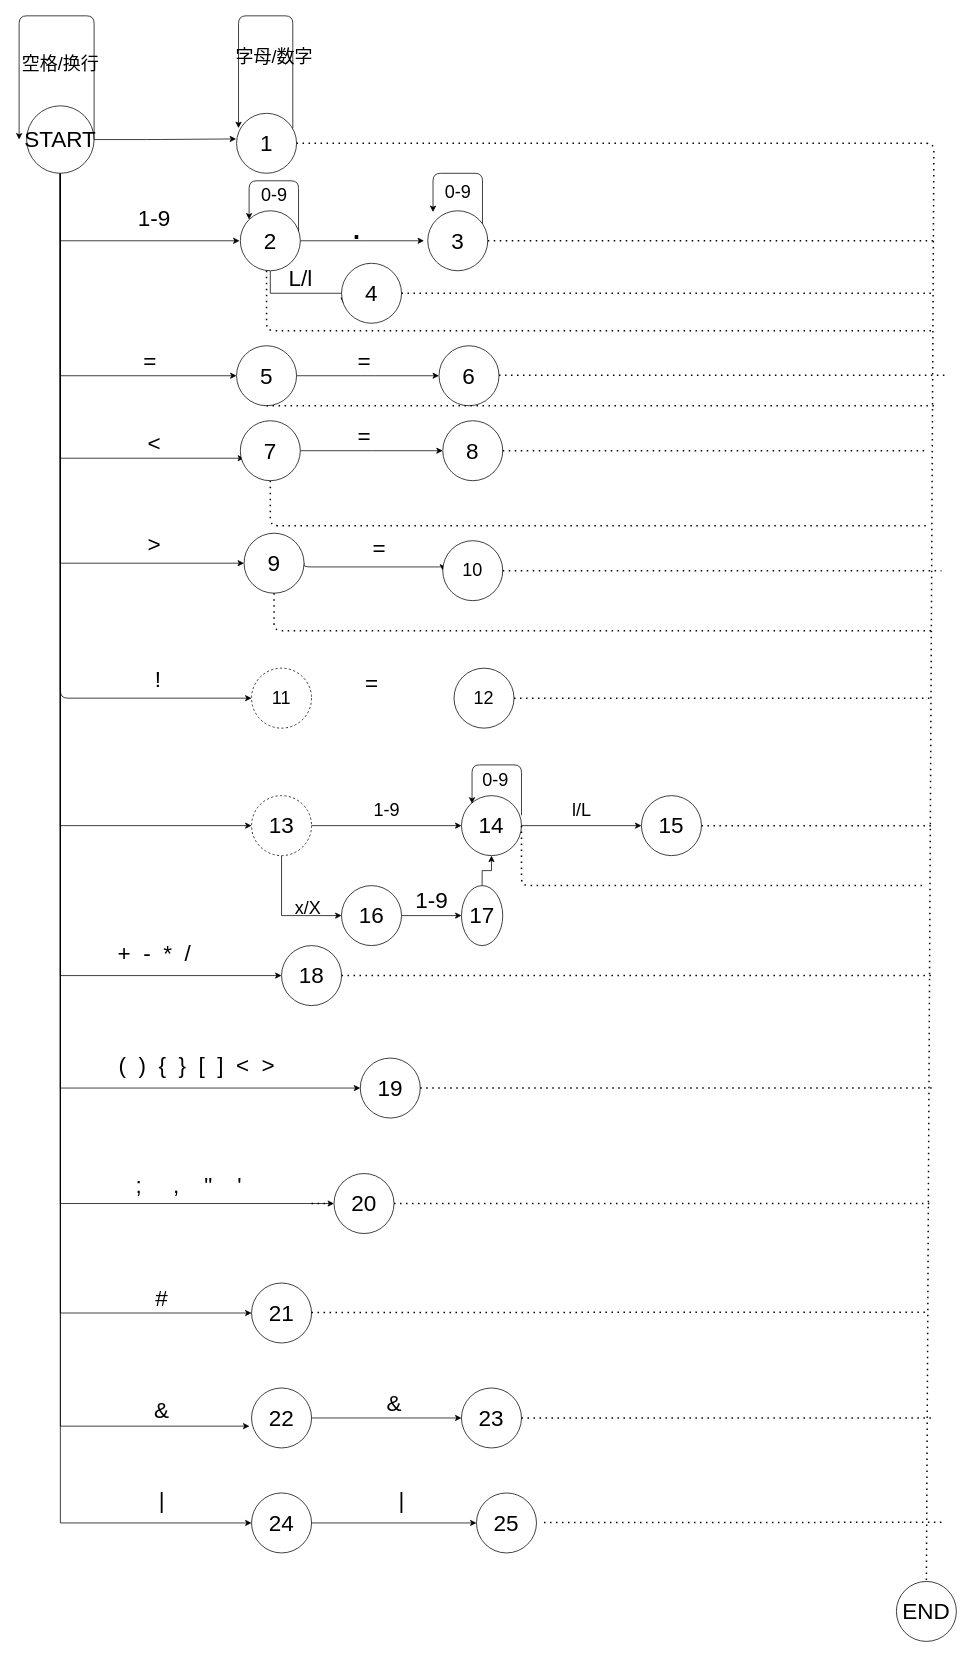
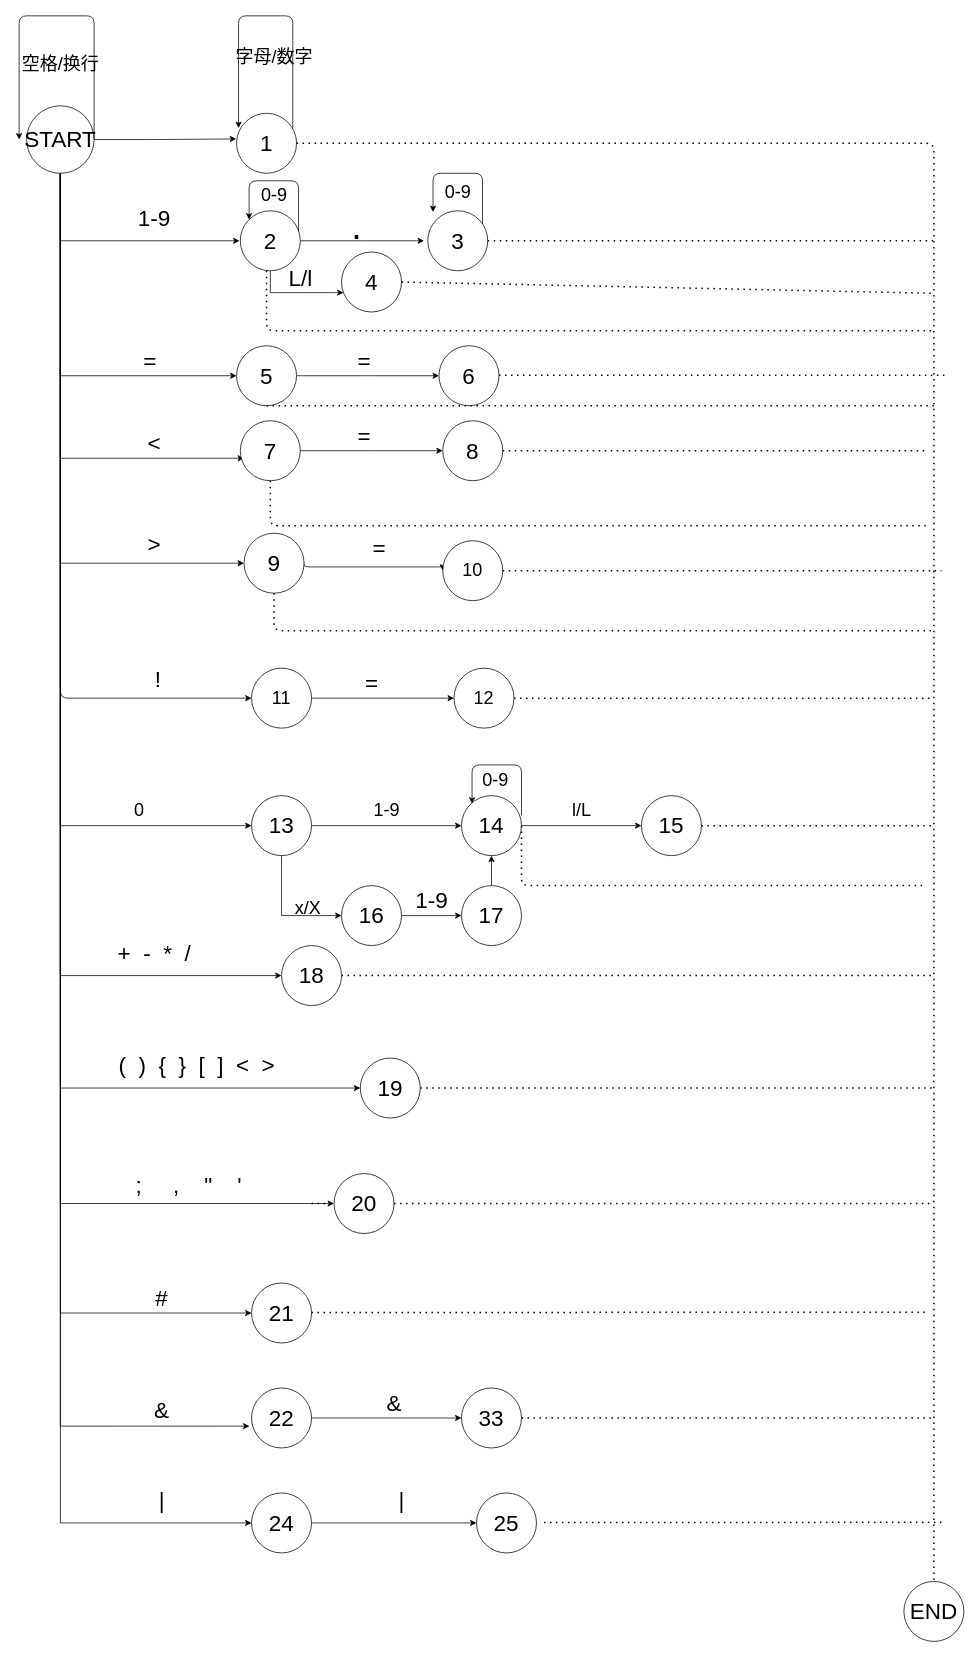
(372, 293) -> (372, 282)
(282, 698) -> (282, 698)
none -> (447, 698)
none -> (139, 810)
(282, 825) -> (282, 825)
(482, 915) -> (492, 915)
(492, 1418) -> (492, 1418)
(927, 1611) -> (934, 1611)
